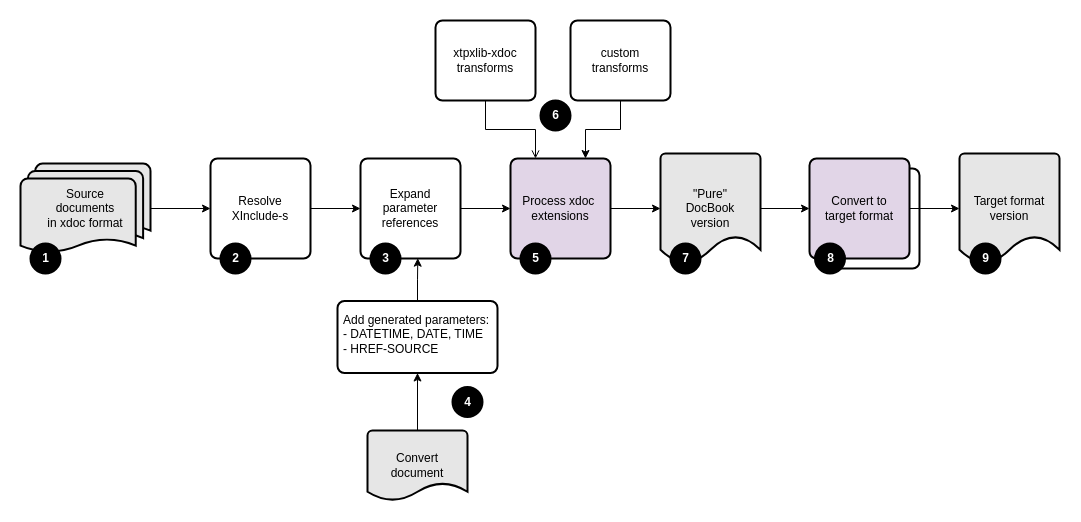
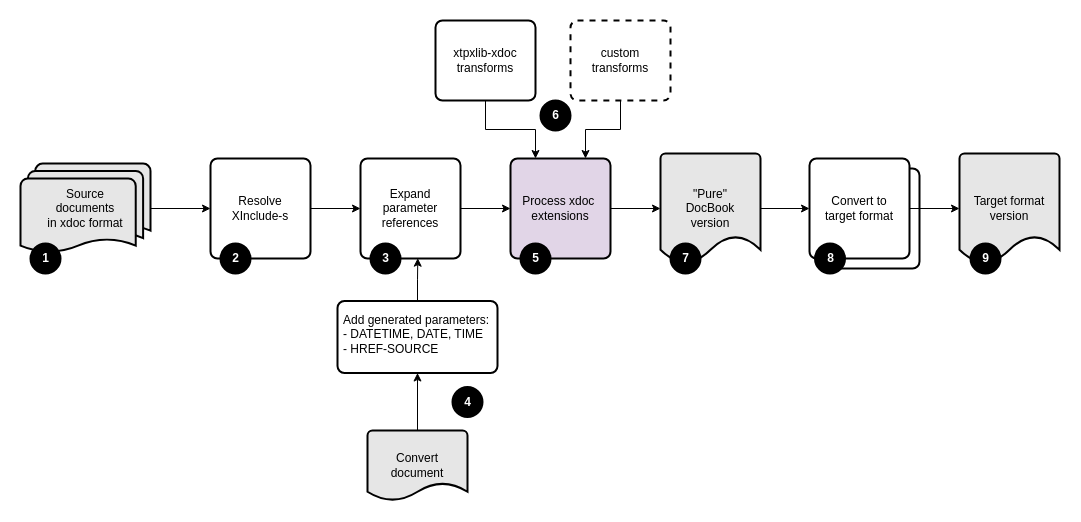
(621, 61) -> (621, 61)
(536, 151) -> (536, 150)
(860, 209) -> (860, 209)
